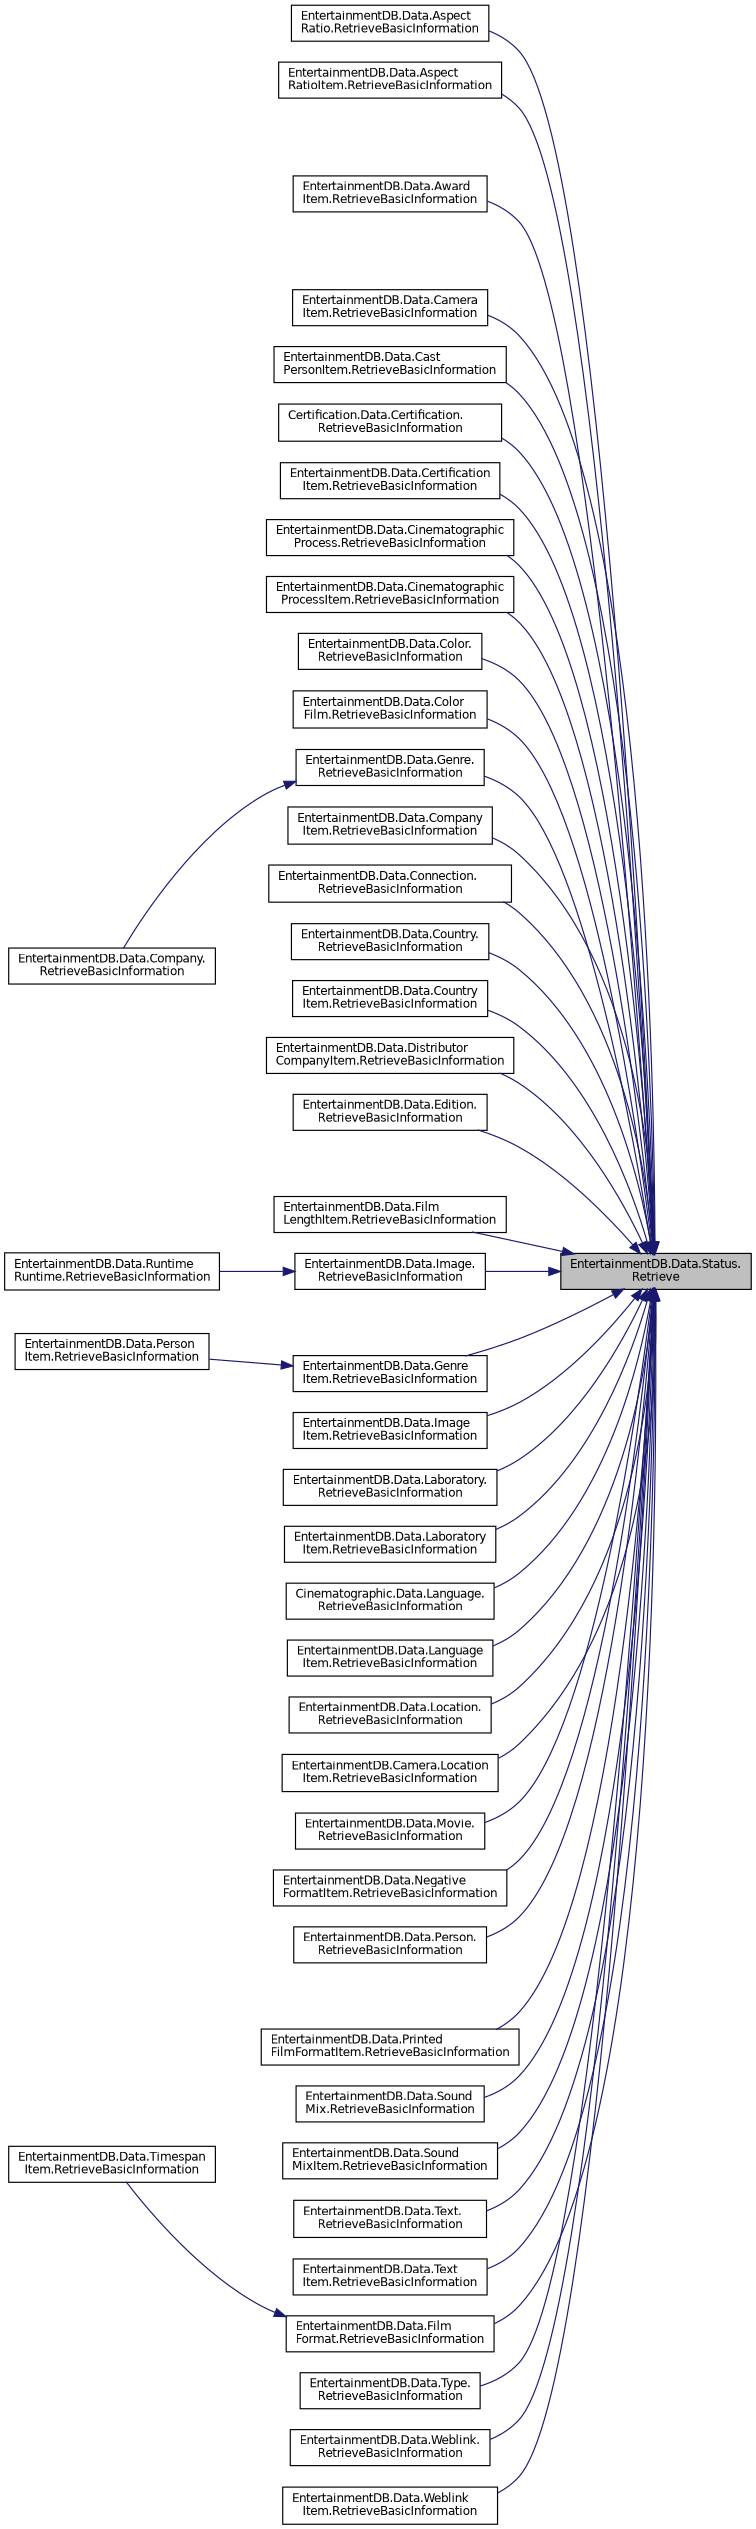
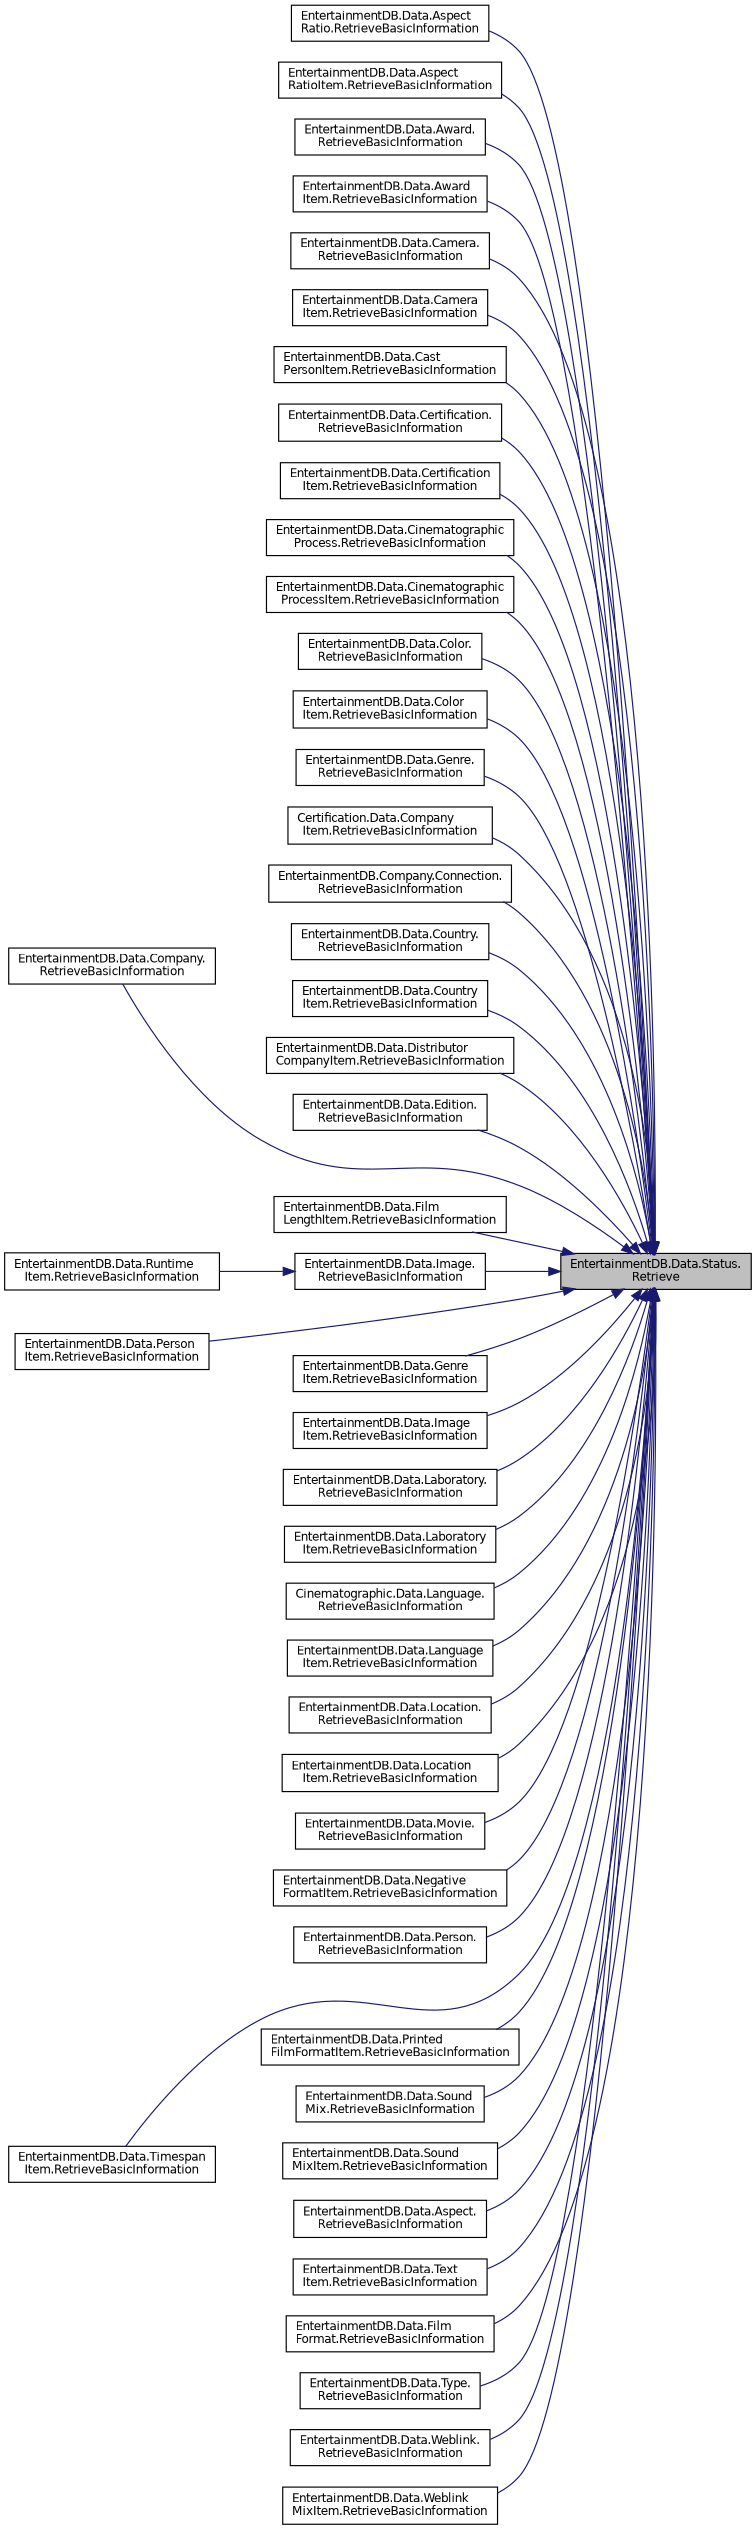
none -> (390, 137)
none -> (390, 251)
(390, 423) -> (390, 423)
(390, 709) -> (390, 709)
(390, 826) -> (390, 826)
(192, 855) -> (344, 1167)
(390, 884) -> (390, 884)
(112, 1271) -> (112, 1271)
(245, 1362) -> (387, 1319)
(390, 1773) -> (390, 1773)
(390, 2219) -> (390, 2219)
(193, 2256) -> (572, 1869)
(390, 2506) -> (390, 2506)
